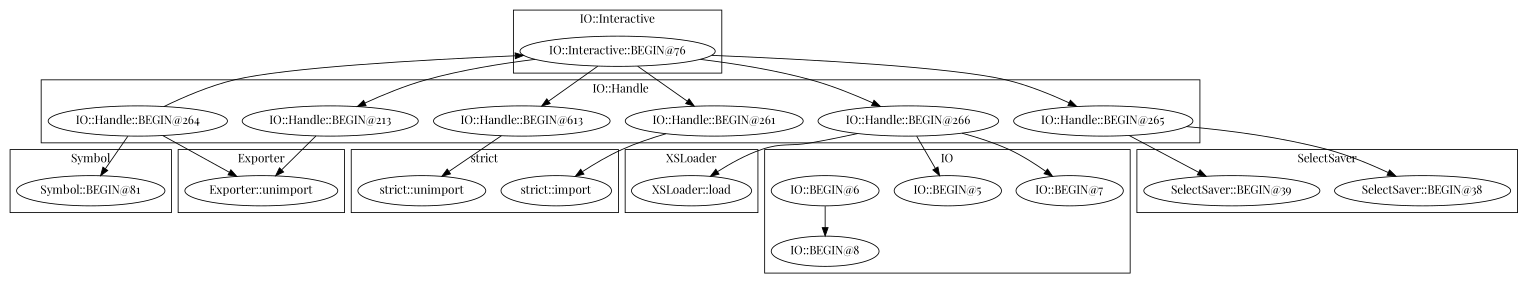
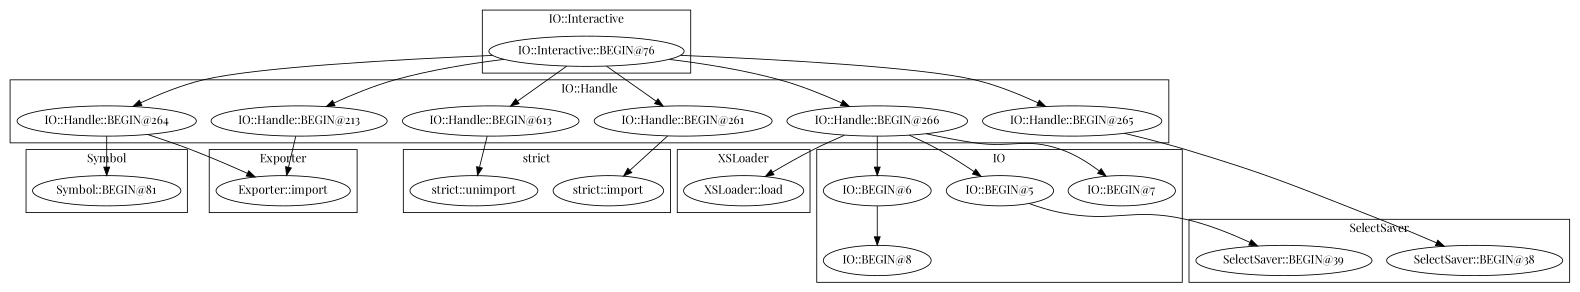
(337, 67) -> (314, 66)
none -> (877, 155)
(1166, 155) -> (1141, 215)
(261, 191) -> (283, 191)
